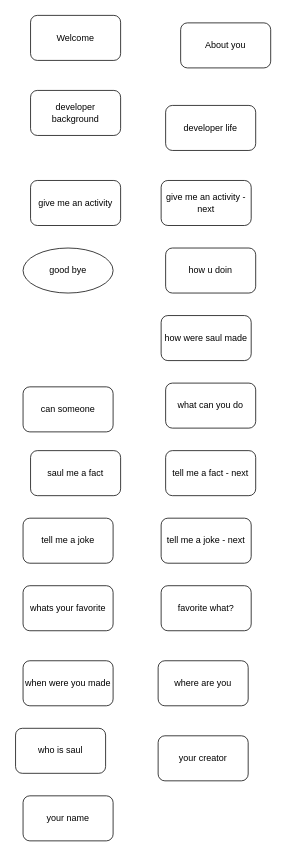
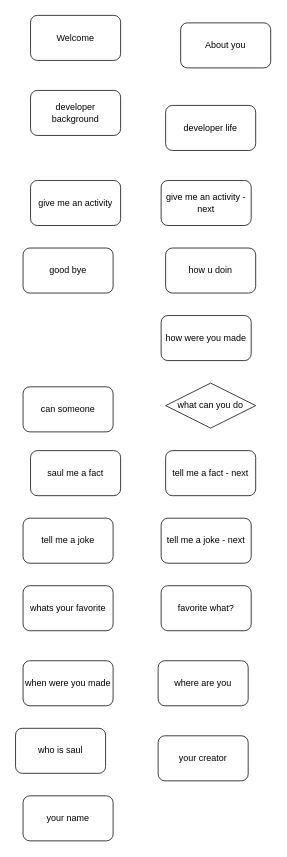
(68, 270) -> (68, 270)
(206, 338) -> (206, 338)
(210, 405) -> (210, 405)
